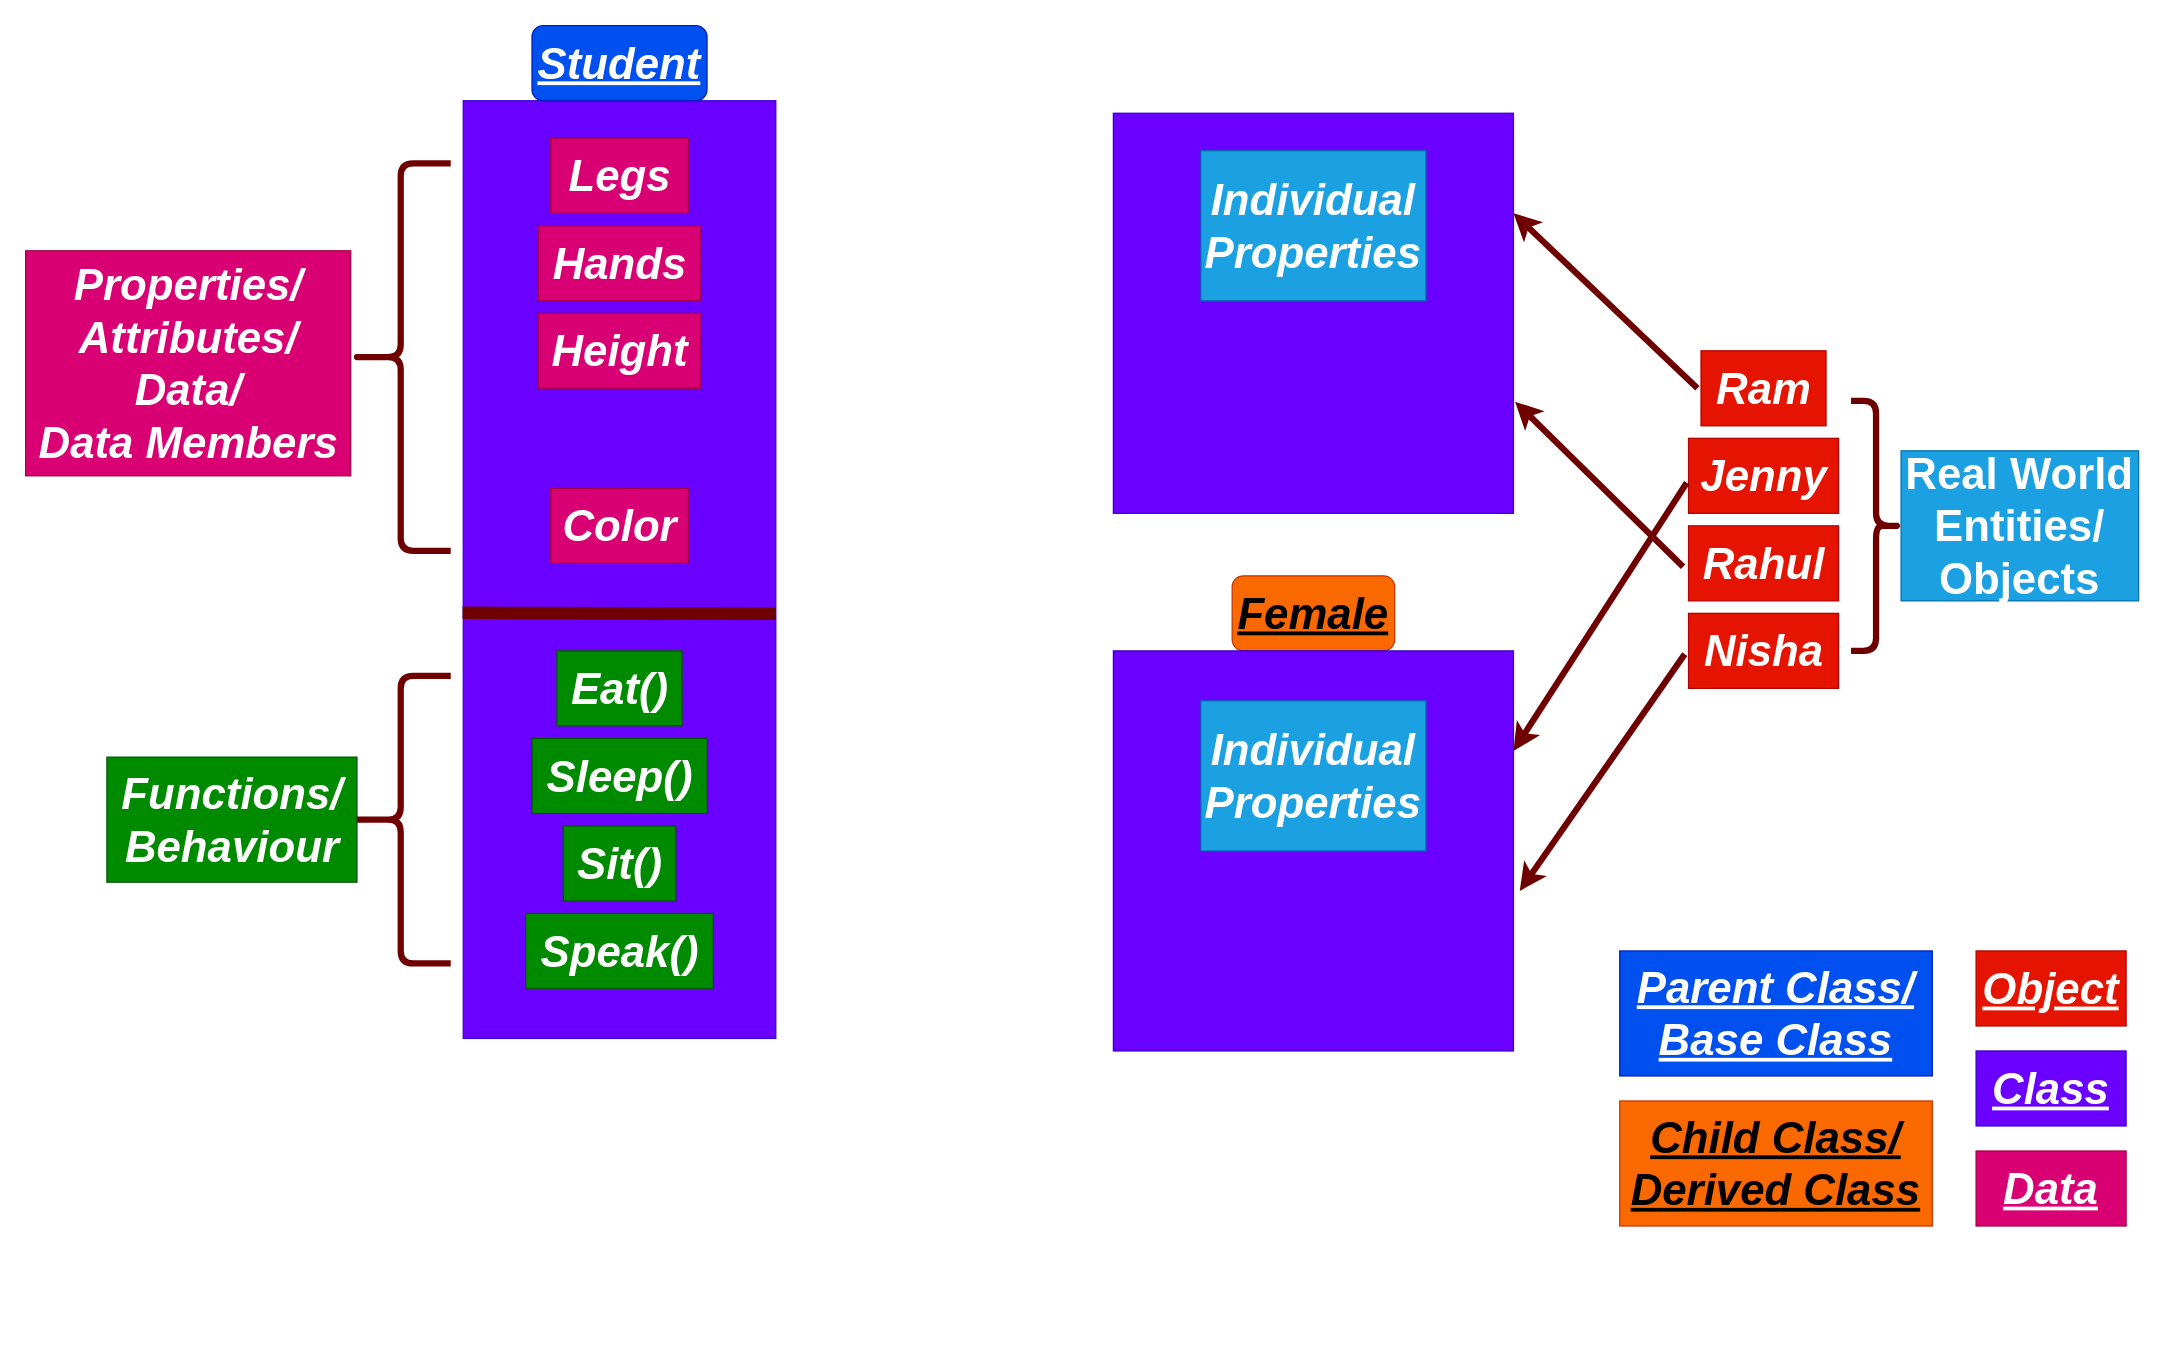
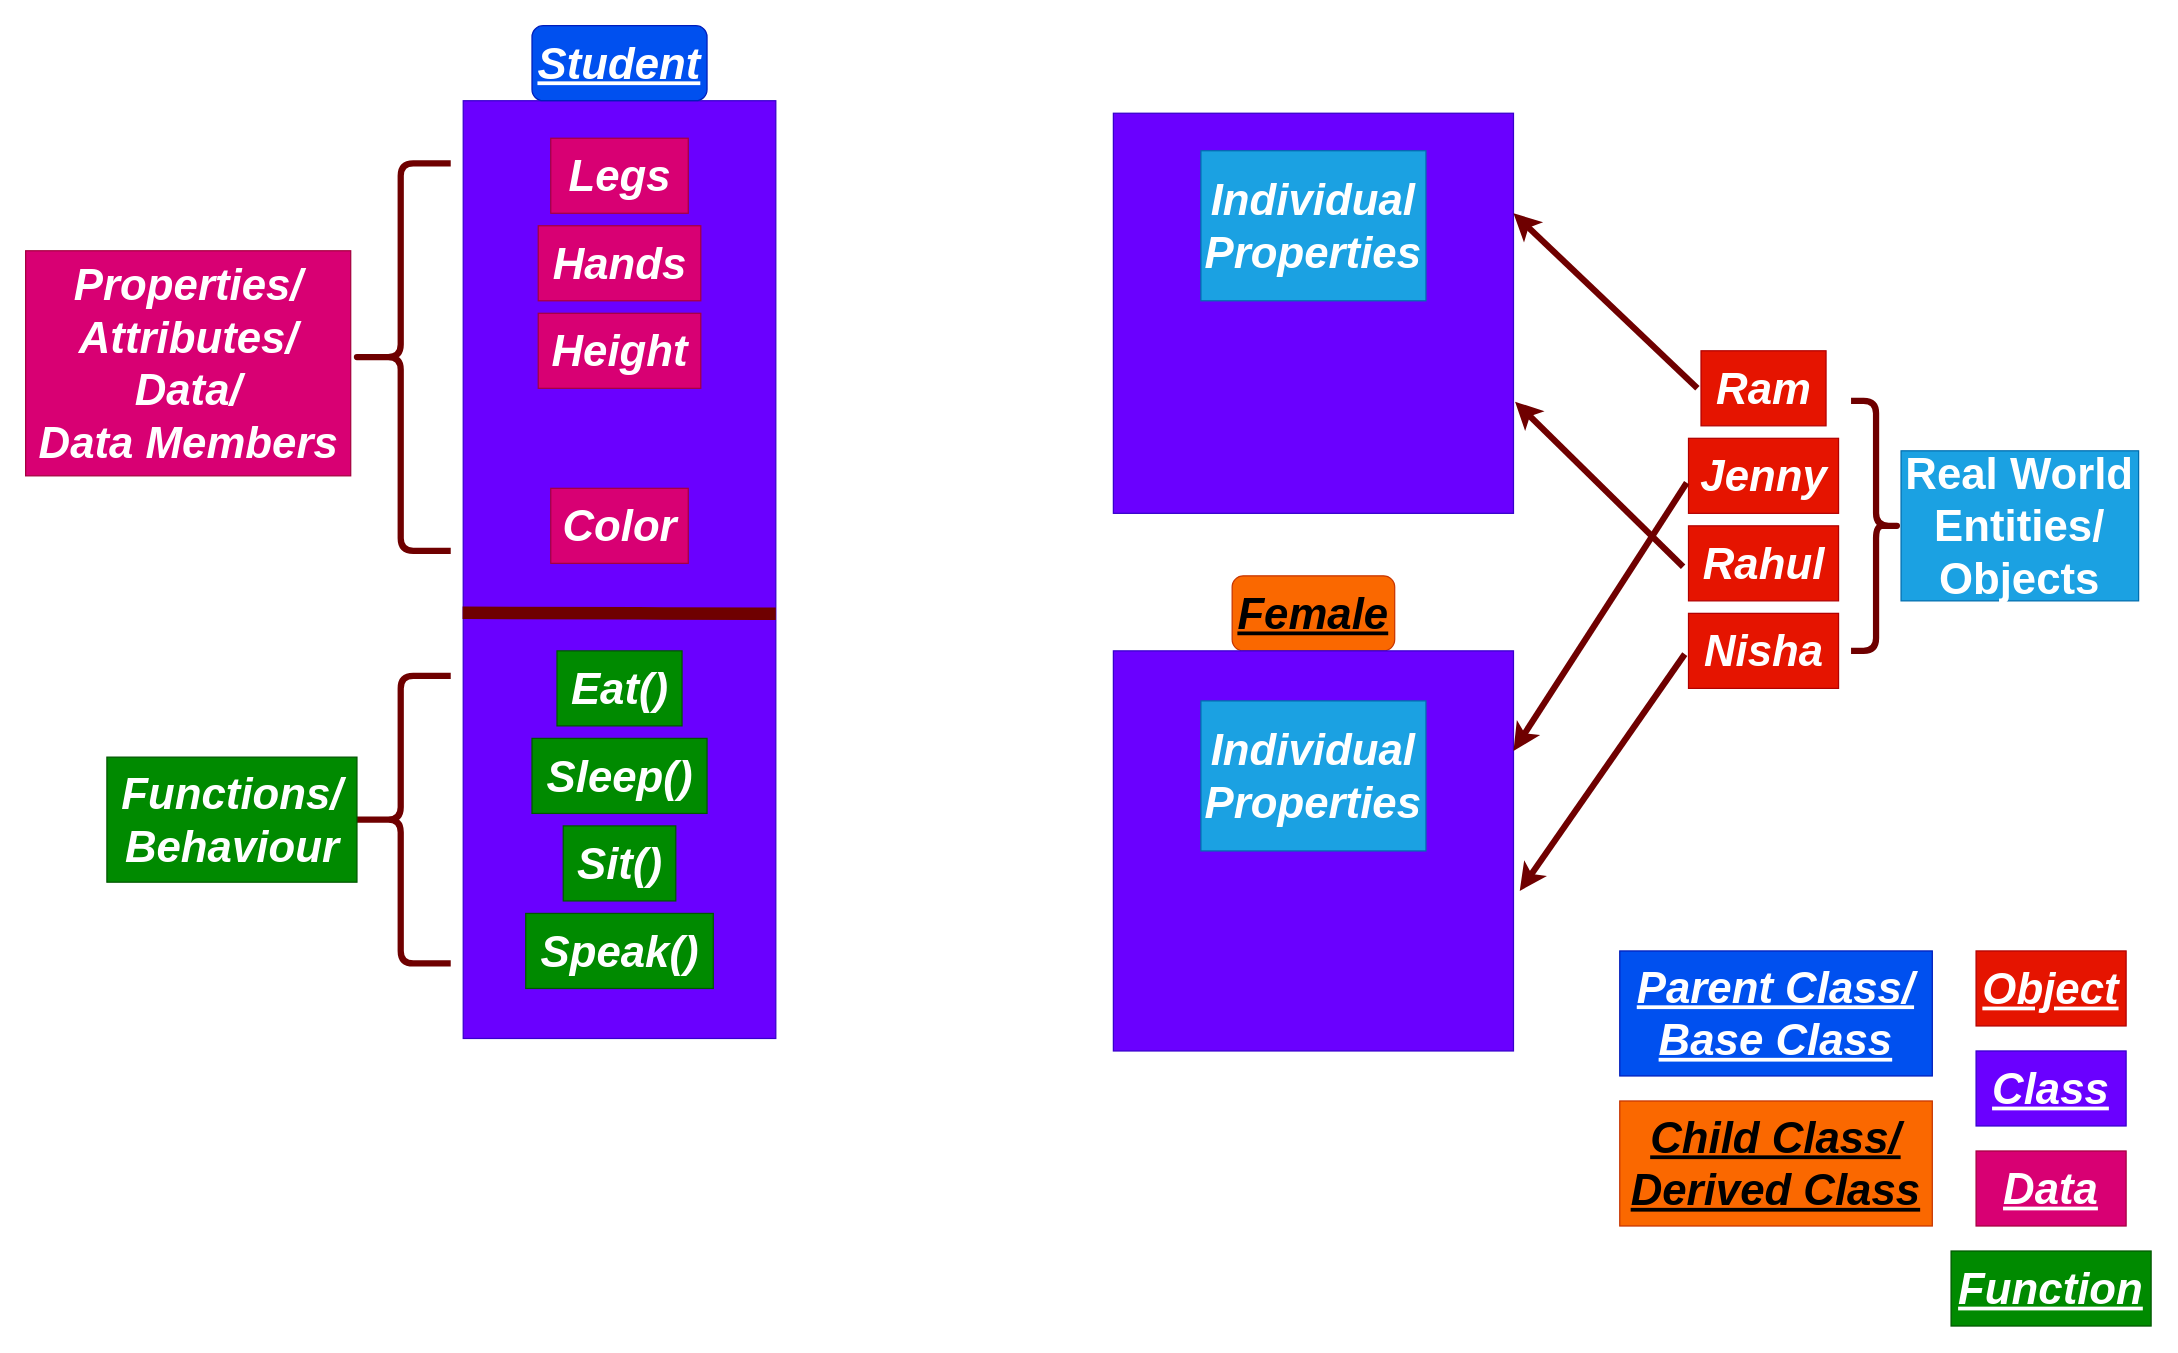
none -> (2051, 1288)
